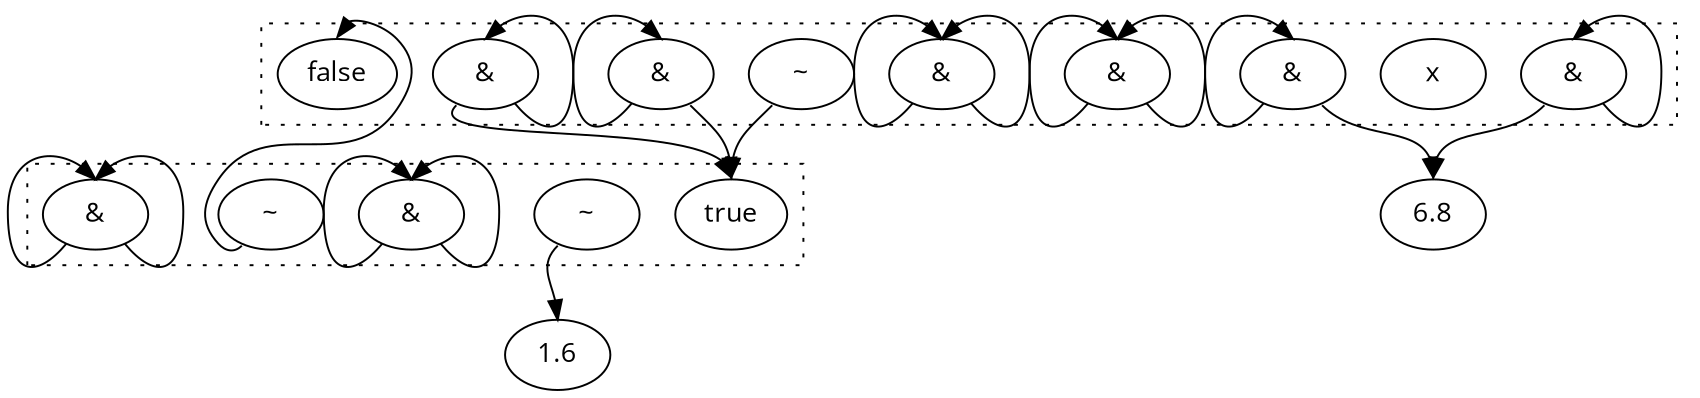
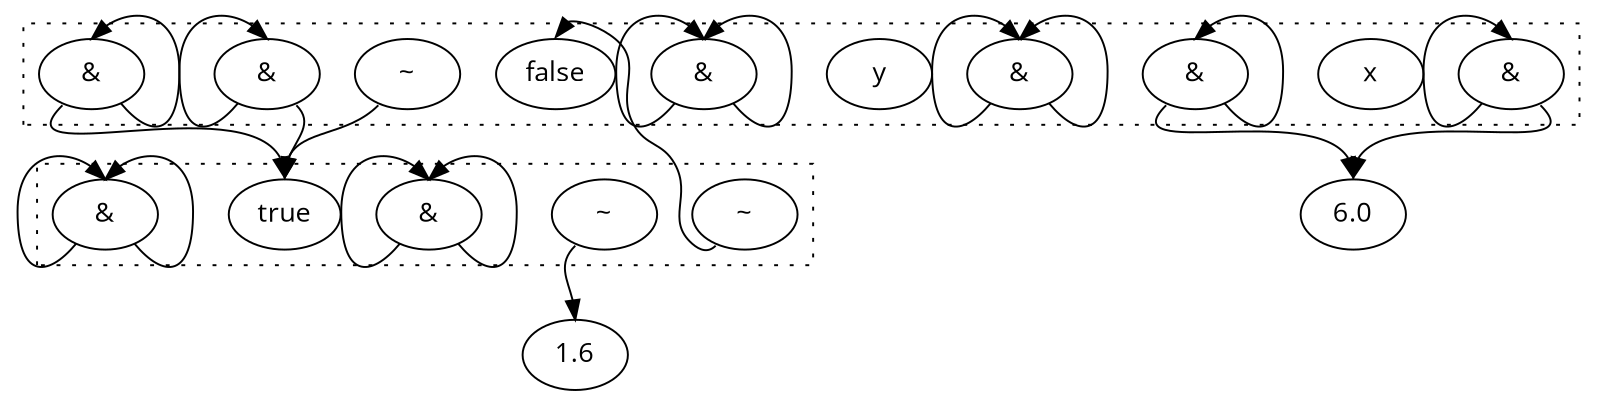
none -> (879, 74)
(1433, 215) -> (1353, 215)
